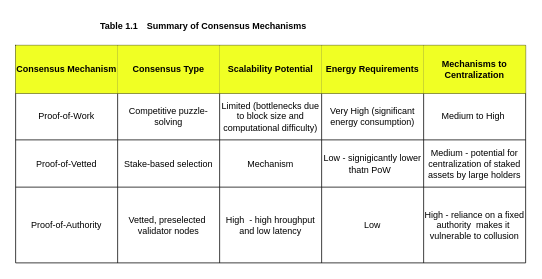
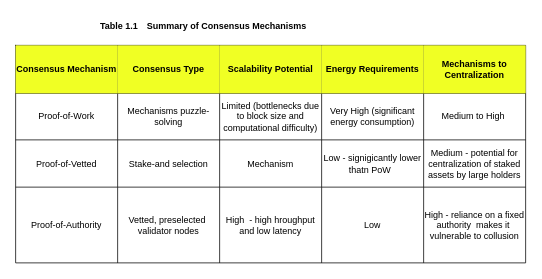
(168, 117) -> (168, 117)
(168, 164) -> (168, 164)
